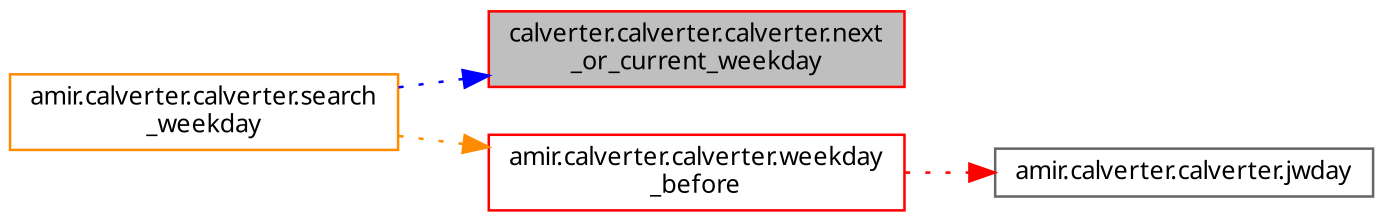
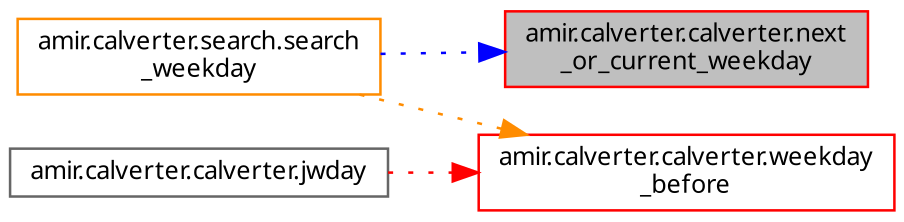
(697, 49) -> (687, 49)
(204, 112) -> (199, 57)
(937, 173) -> (420, 173)
